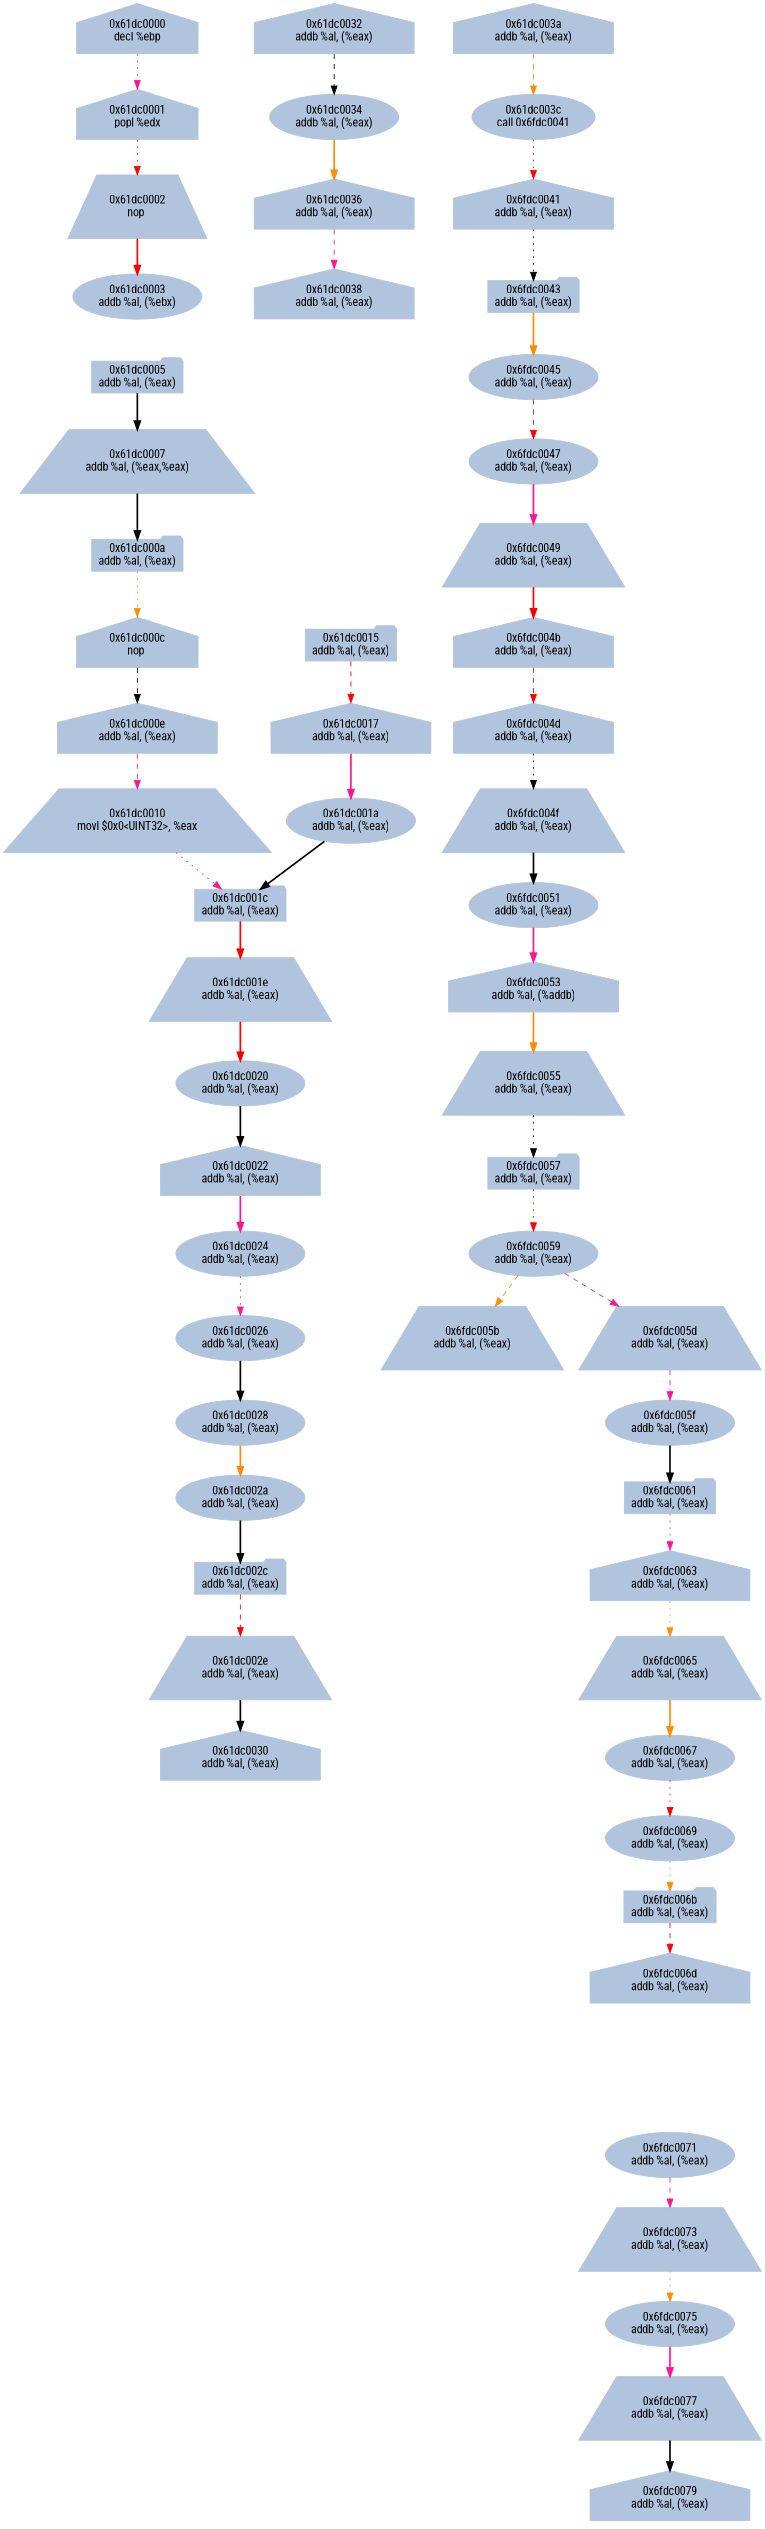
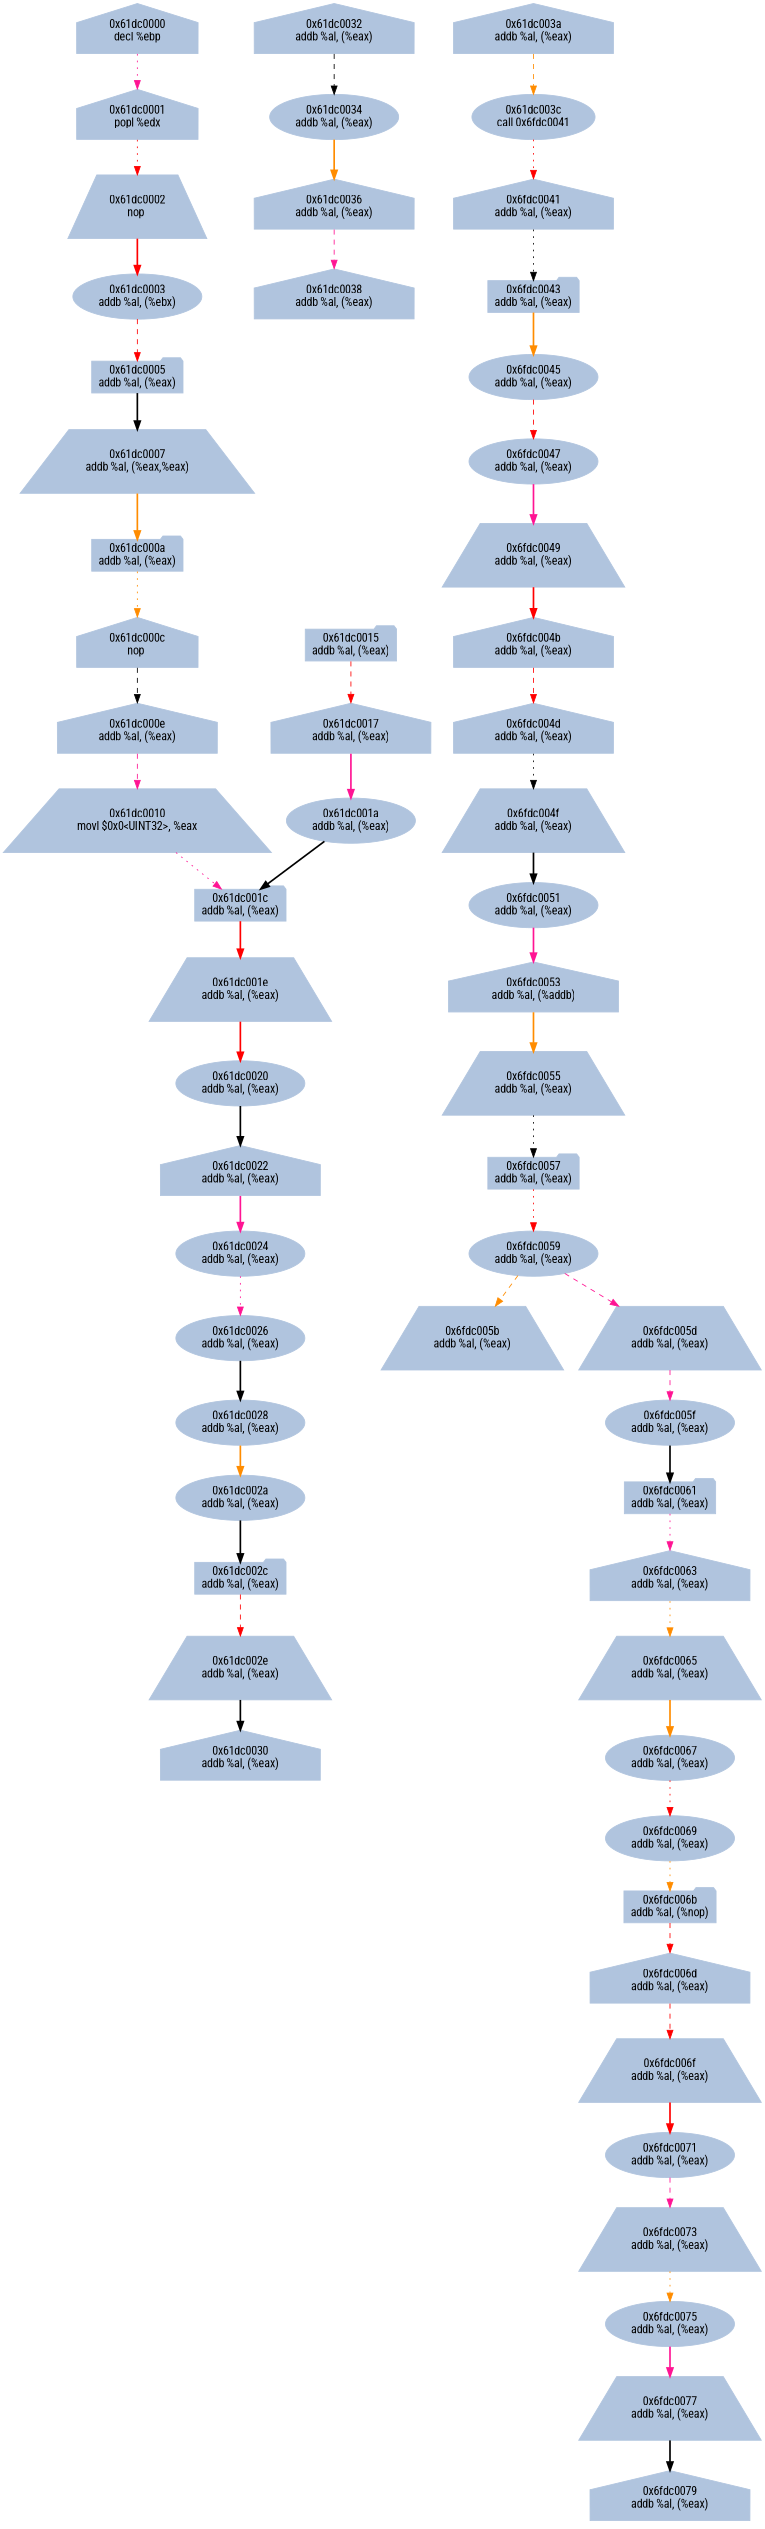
none -> (137, 336)
(137, 512) -> (137, 512)
(670, 1907) -> (670, 1907)
none -> (670, 2071)
